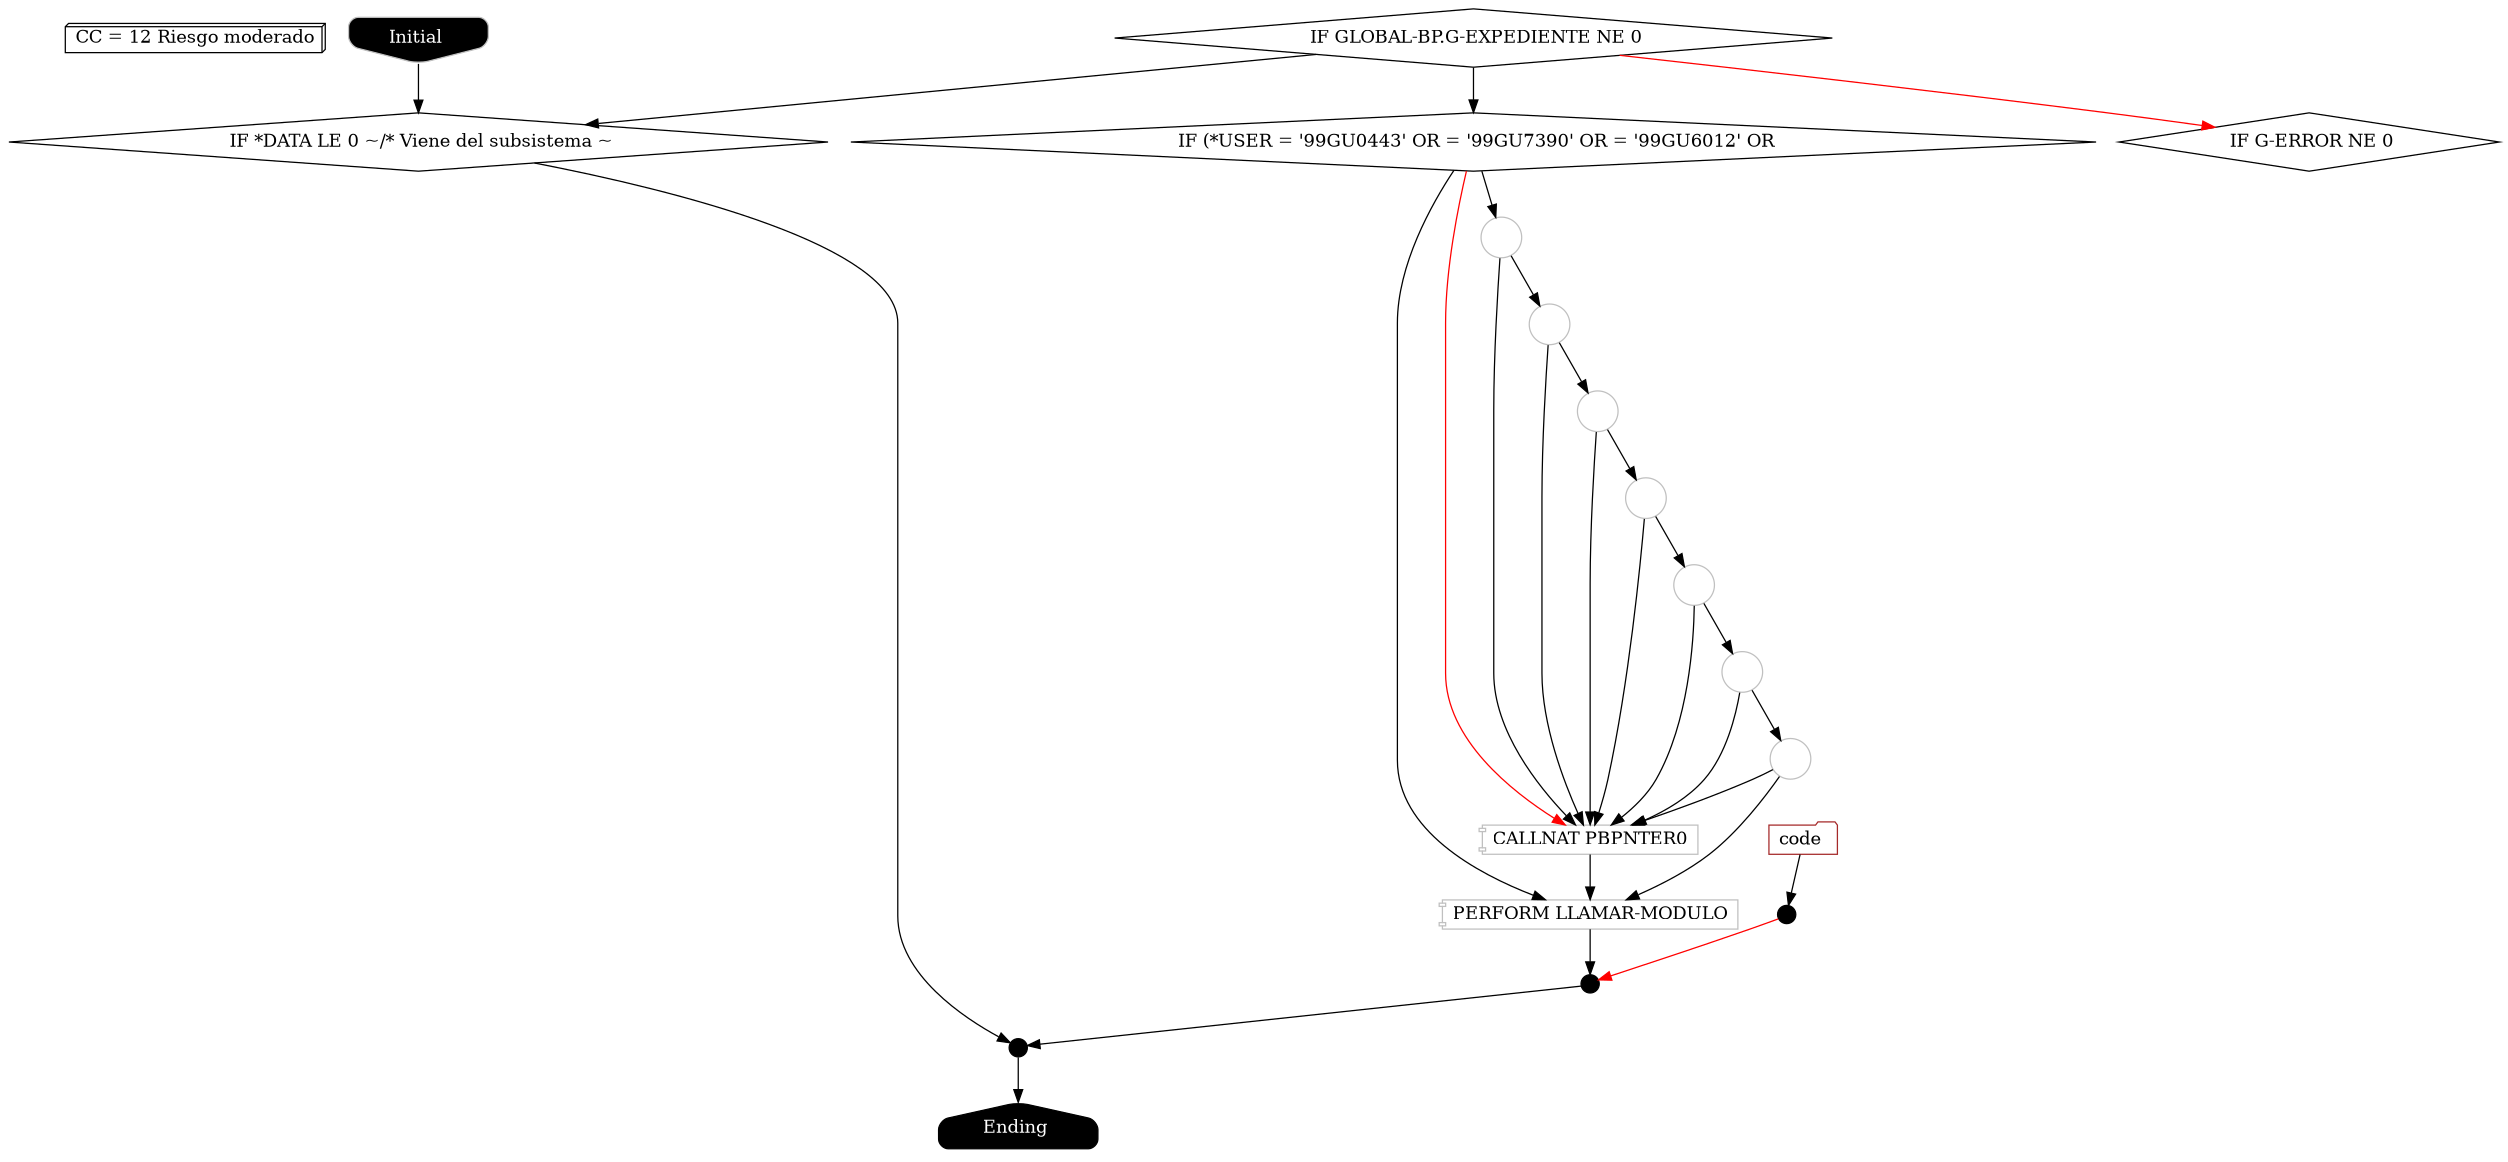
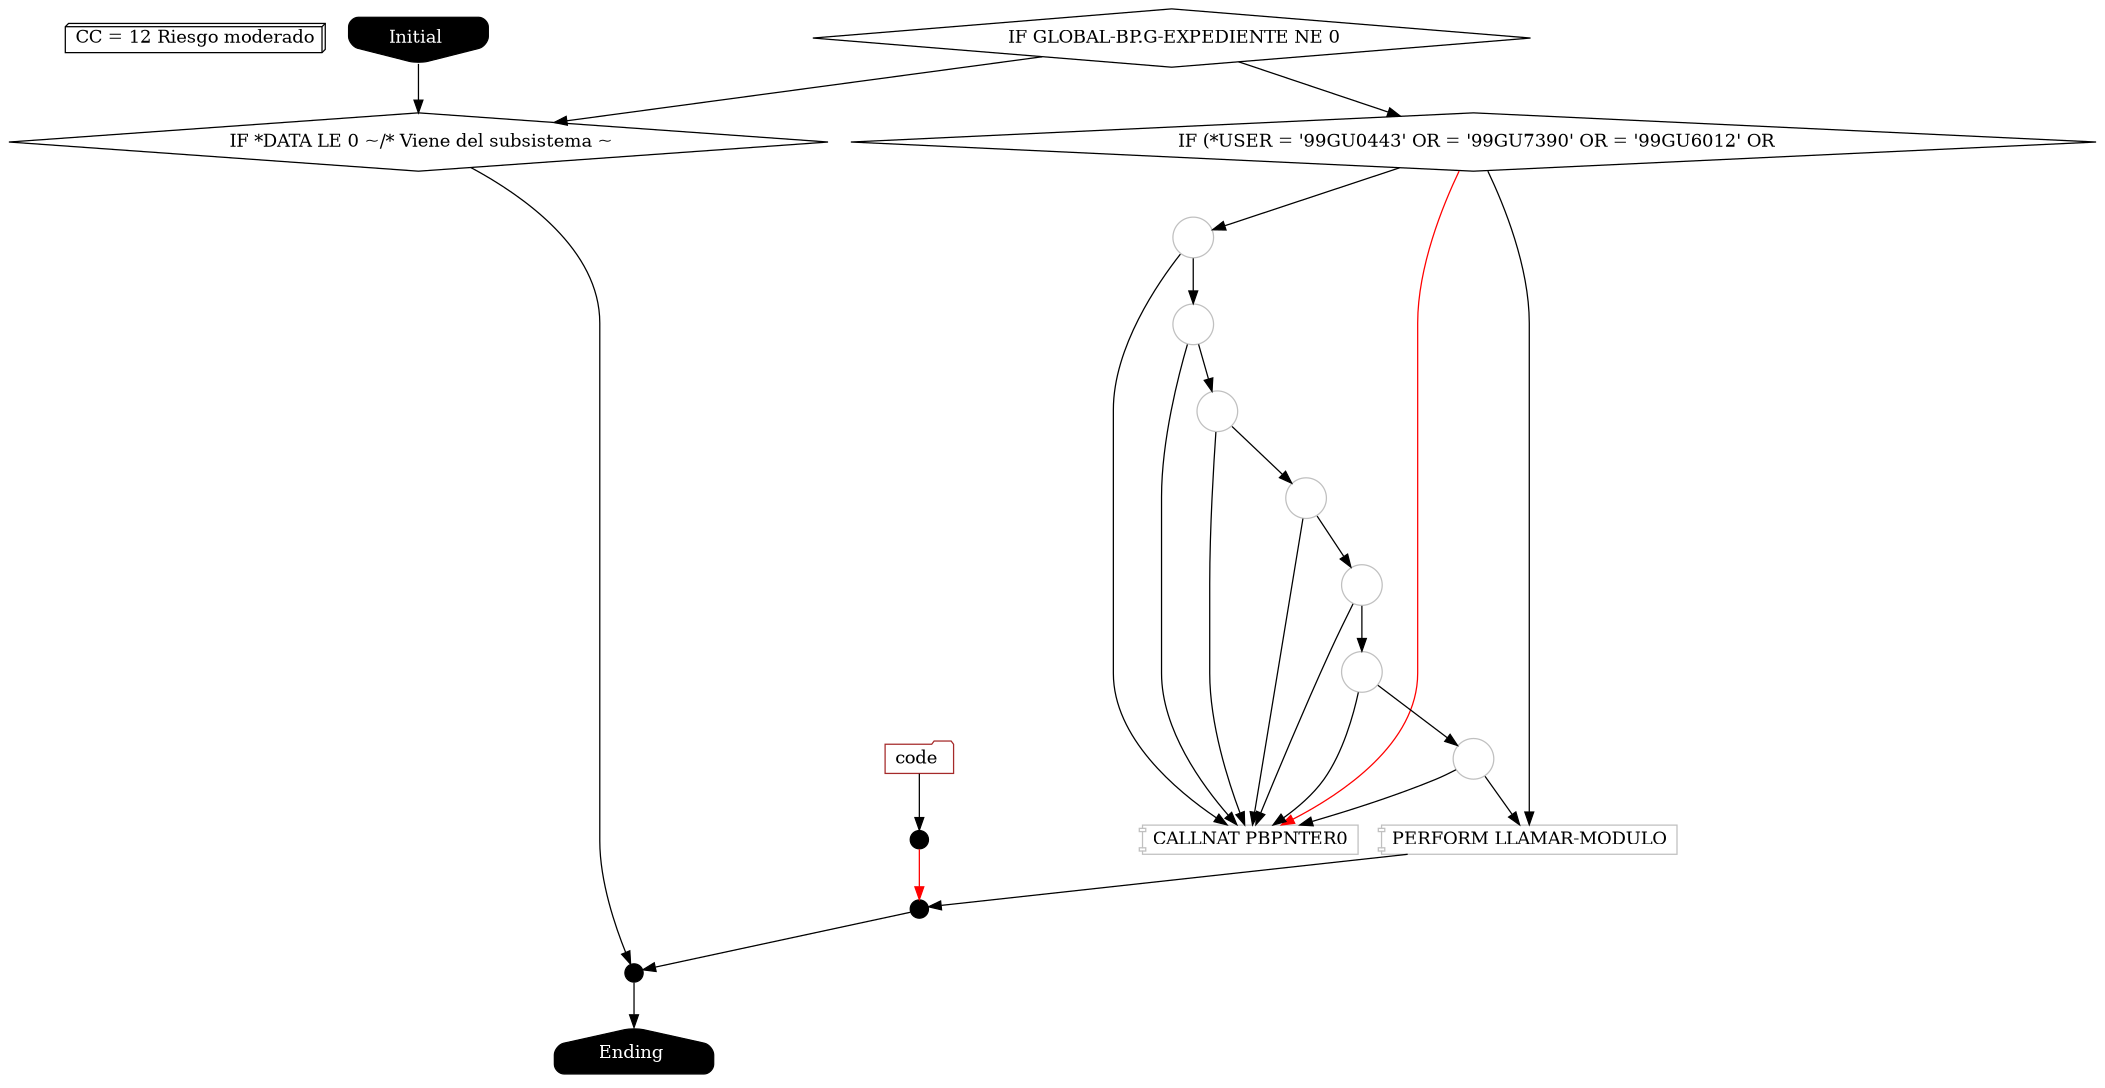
(418, 38) -> (418, 38)
(2309, 142) -> none
(1590, 871) -> none
